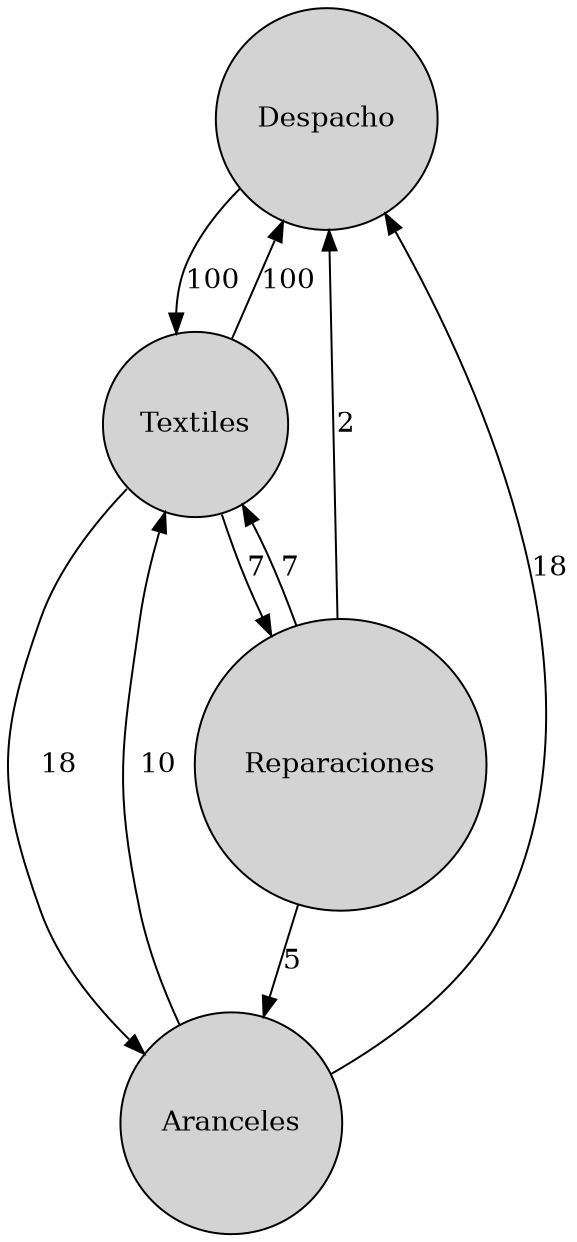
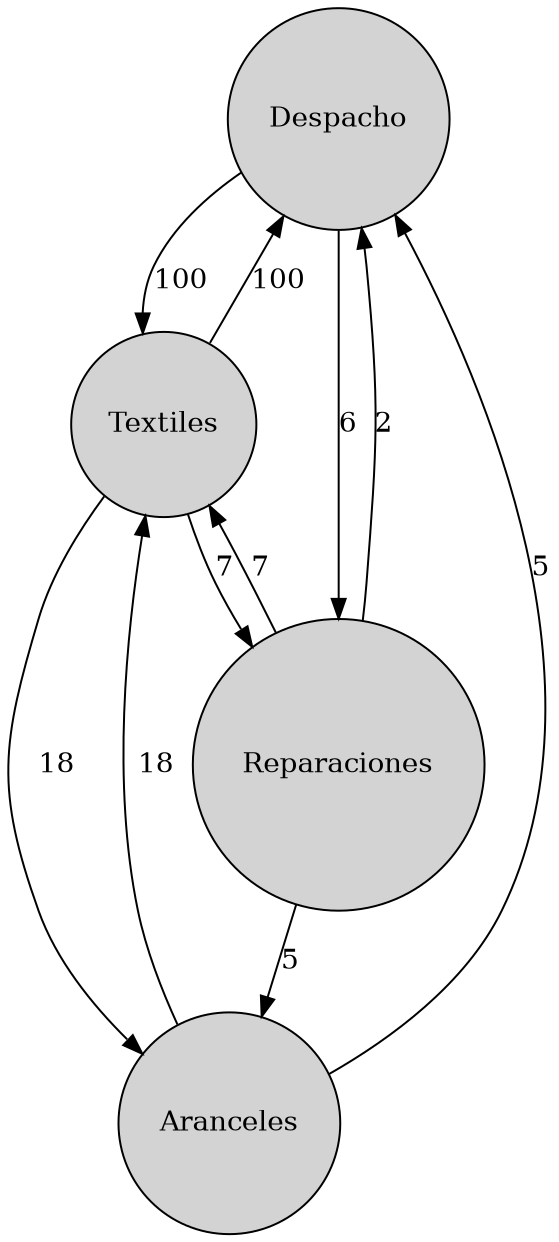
none -> (339, 414)
(550, 568) -> (541, 568)
(159, 765) -> (157, 765)
